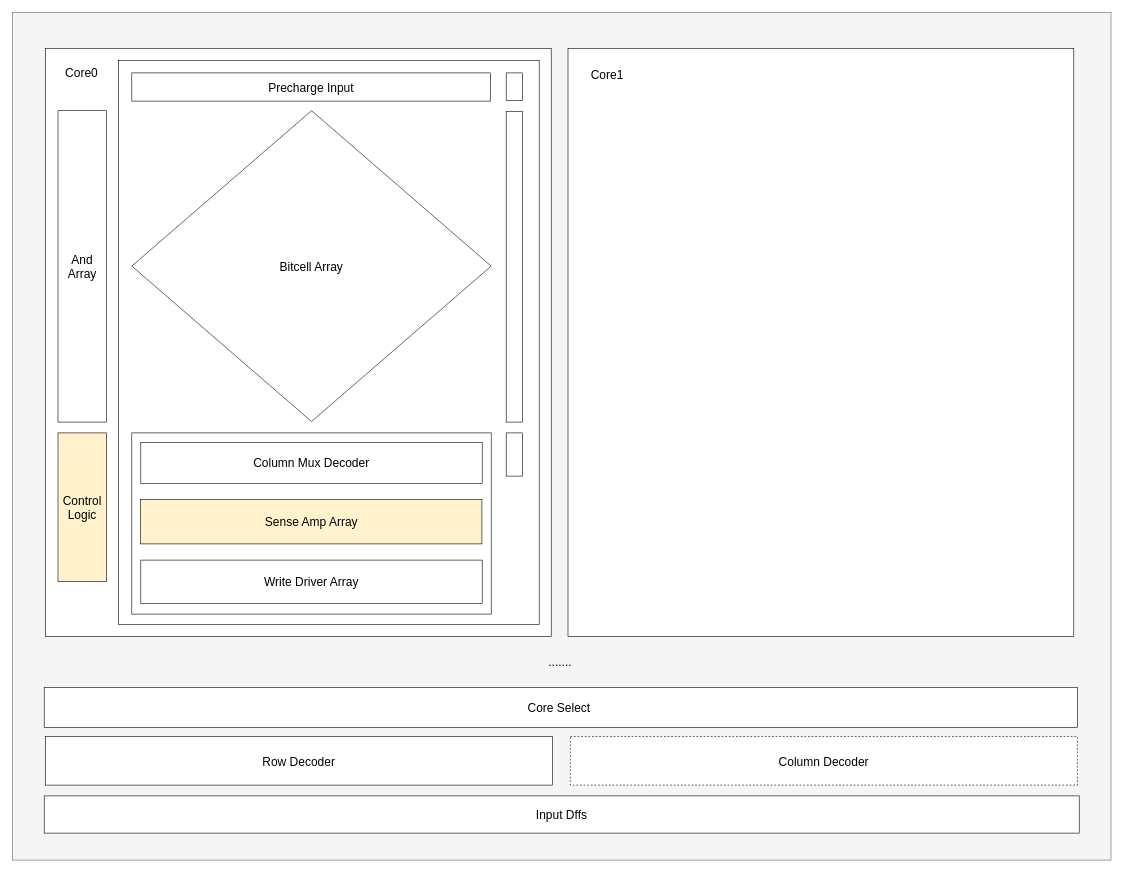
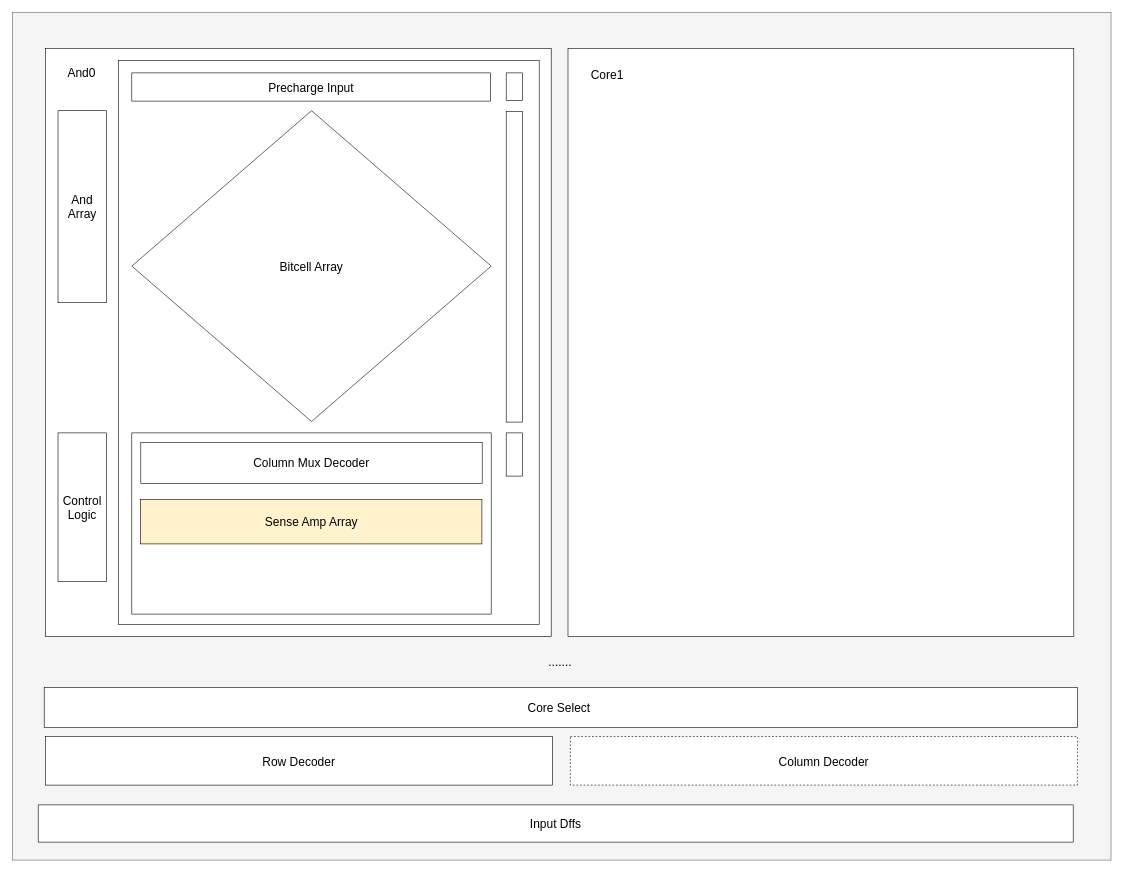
(82, 73) -> (82, 73)
(82, 266) -> (82, 207)
(82, 507) -> (82, 507)
(311, 582) -> none
(562, 815) -> (556, 824)
